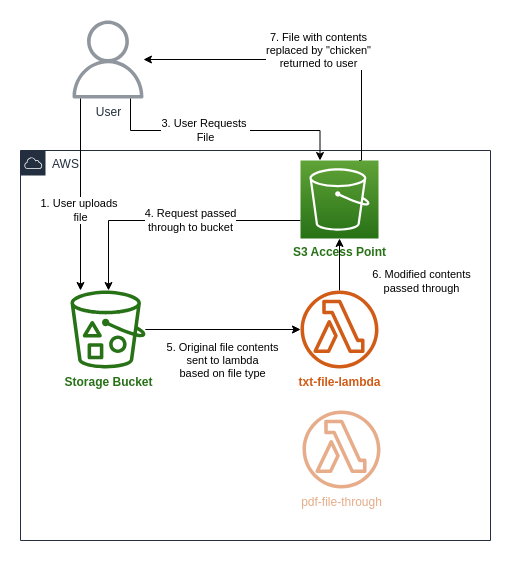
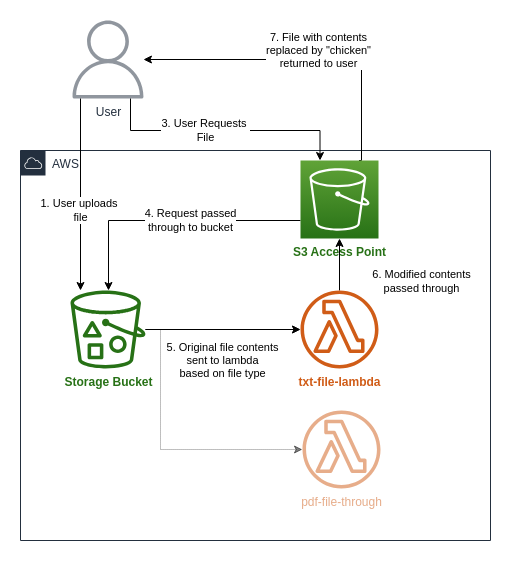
none -> (294, 450)
